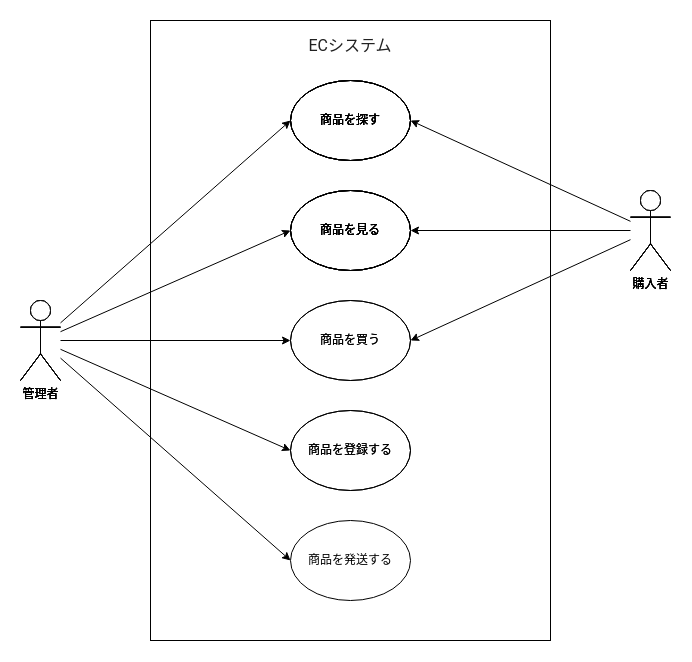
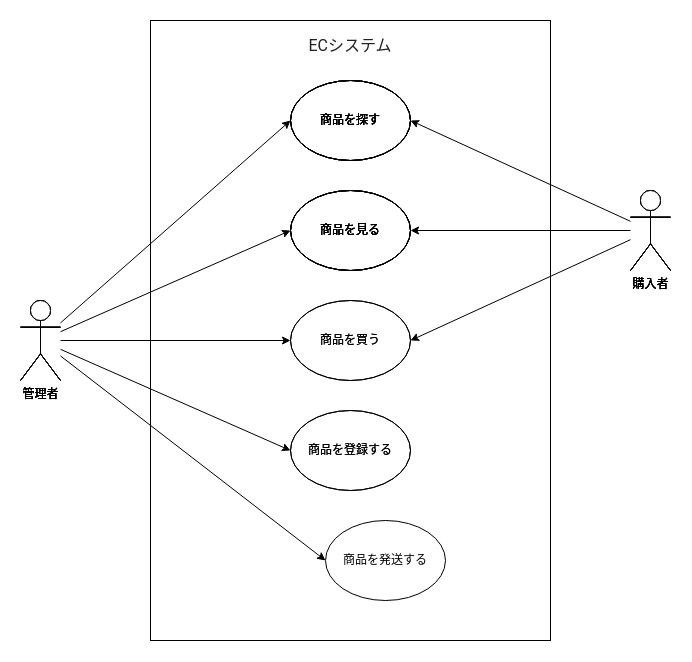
(351, 561) -> (386, 561)
